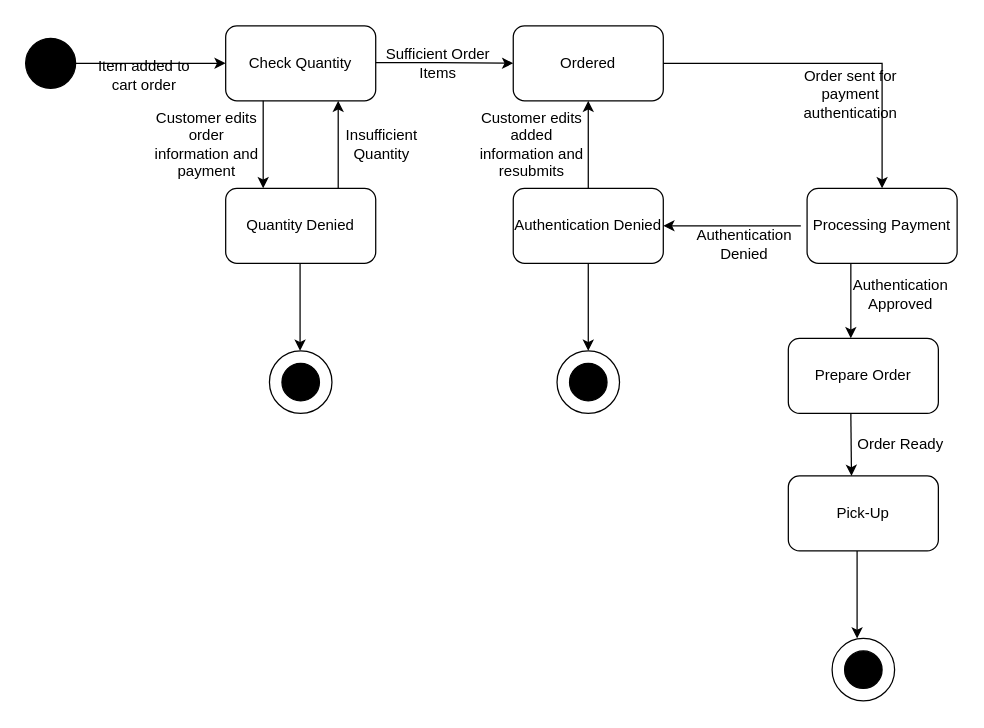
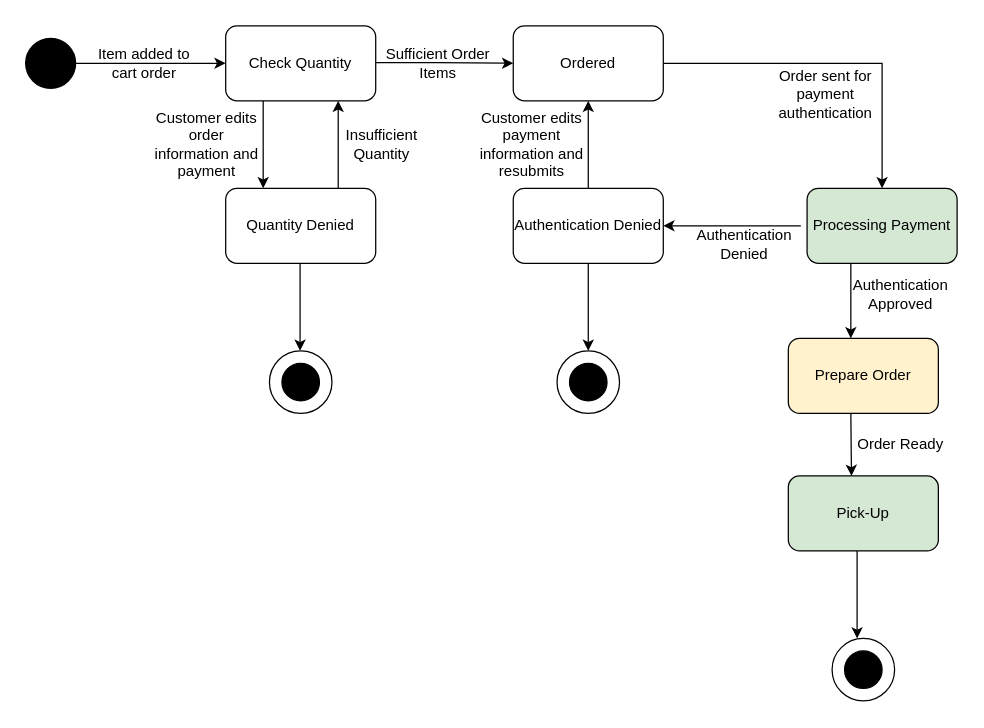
(144, 76) -> (144, 63)
(851, 94) -> (826, 94)
(532, 144) -> (532, 144)
(882, 226) -> (882, 226)
(863, 376) -> (863, 376)
(863, 513) -> (863, 513)
